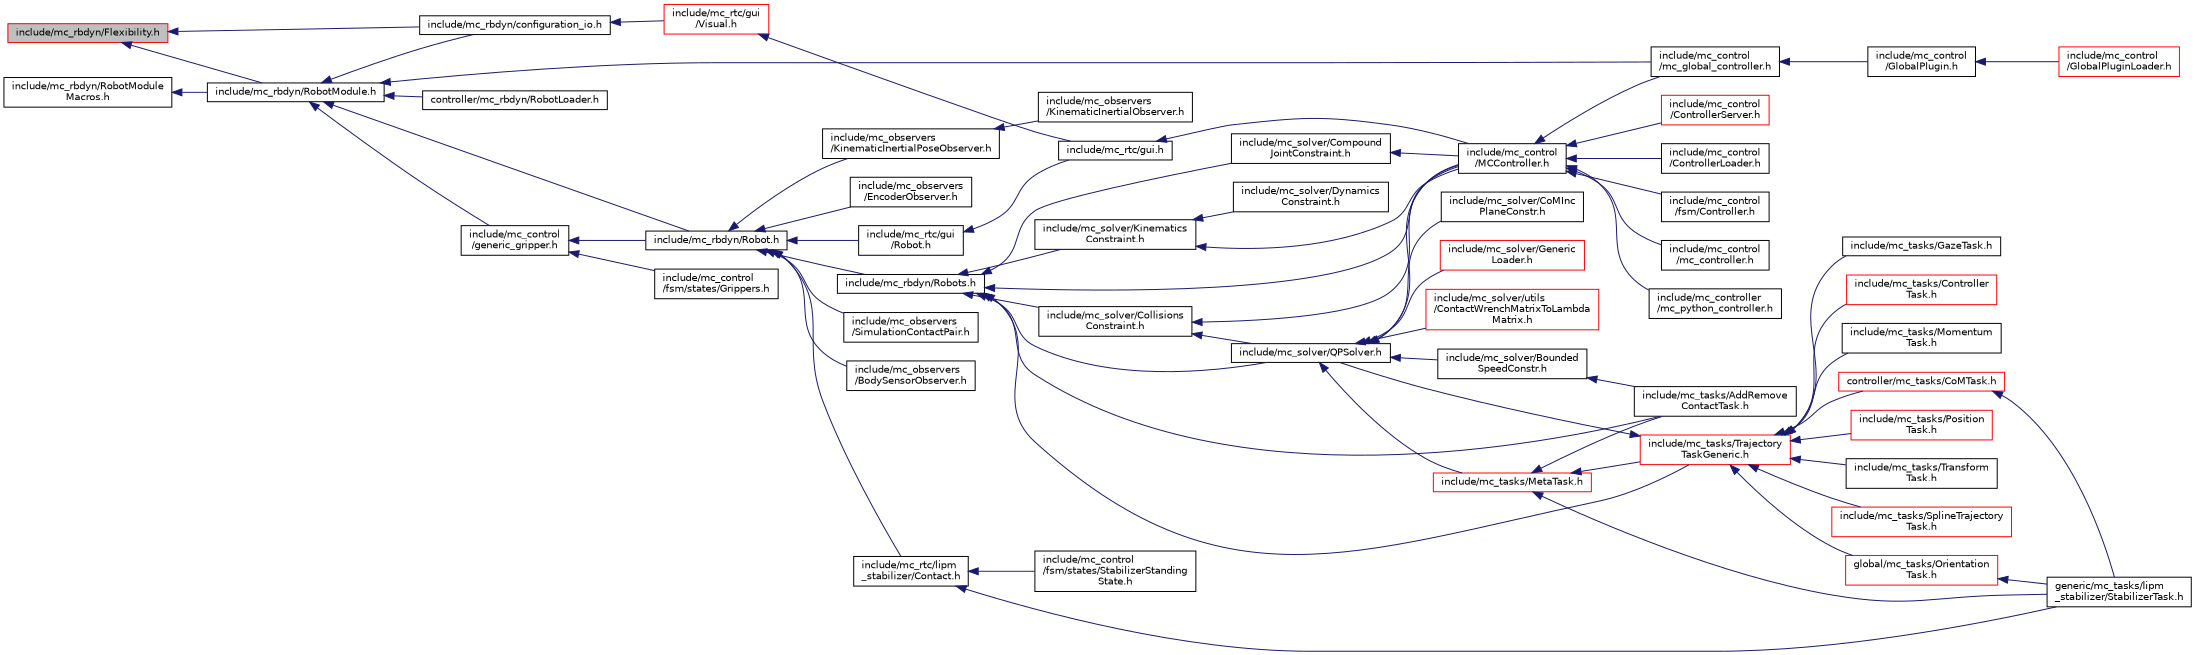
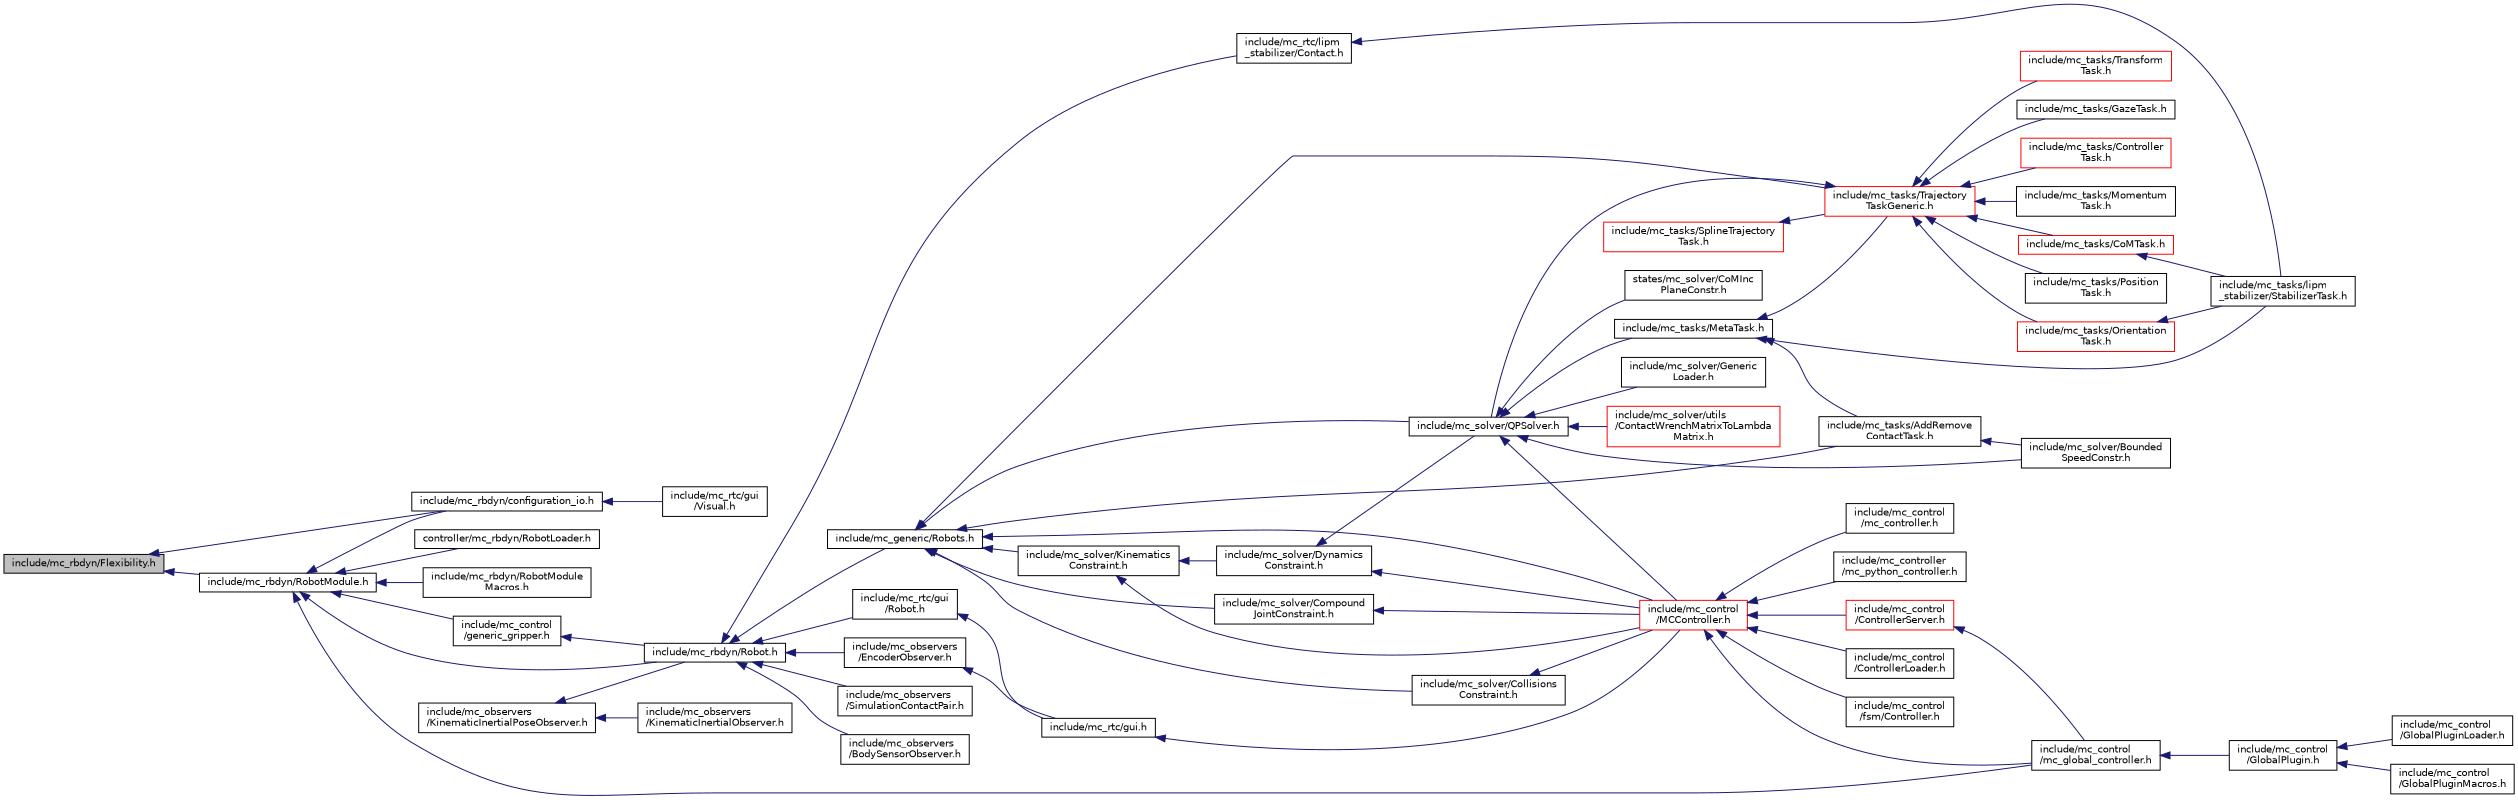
(716, 19) -> (715, 502)
(88, 33) -> (84, 564)
(2119, 62) -> (2452, 731)
(195, 92) -> (405, 583)
(919, 92) -> (1000, 690)
(1512, 158) -> (1694, 615)
(789, 187) -> (625, 681)
(1512, 207) -> (1694, 285)
(1512, 255) -> (1694, 372)
(716, 284) -> none
(911, 284) -> (905, 539)
(1227, 340) -> (1407, 483)
(1922, 382) -> (2096, 245)
(1616, 383) -> (2006, 443)
(1922, 425) -> (2096, 288)
(1922, 474) -> (2096, 66)
(1512, 482) -> (1694, 329)
(1808, 490) -> (1807, 217)
(1922, 570) -> (2096, 337)
(1115, 571) -> none
none -> (1511, 590)
(2119, 592) -> (2283, 291)
none -> (2030, 678)
none -> (2452, 779)
